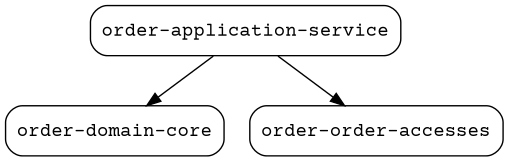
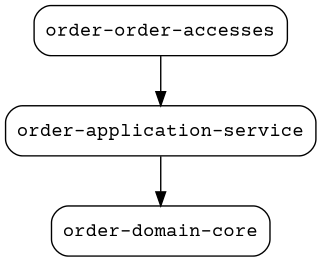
(306, 77) -> (161, 74)
